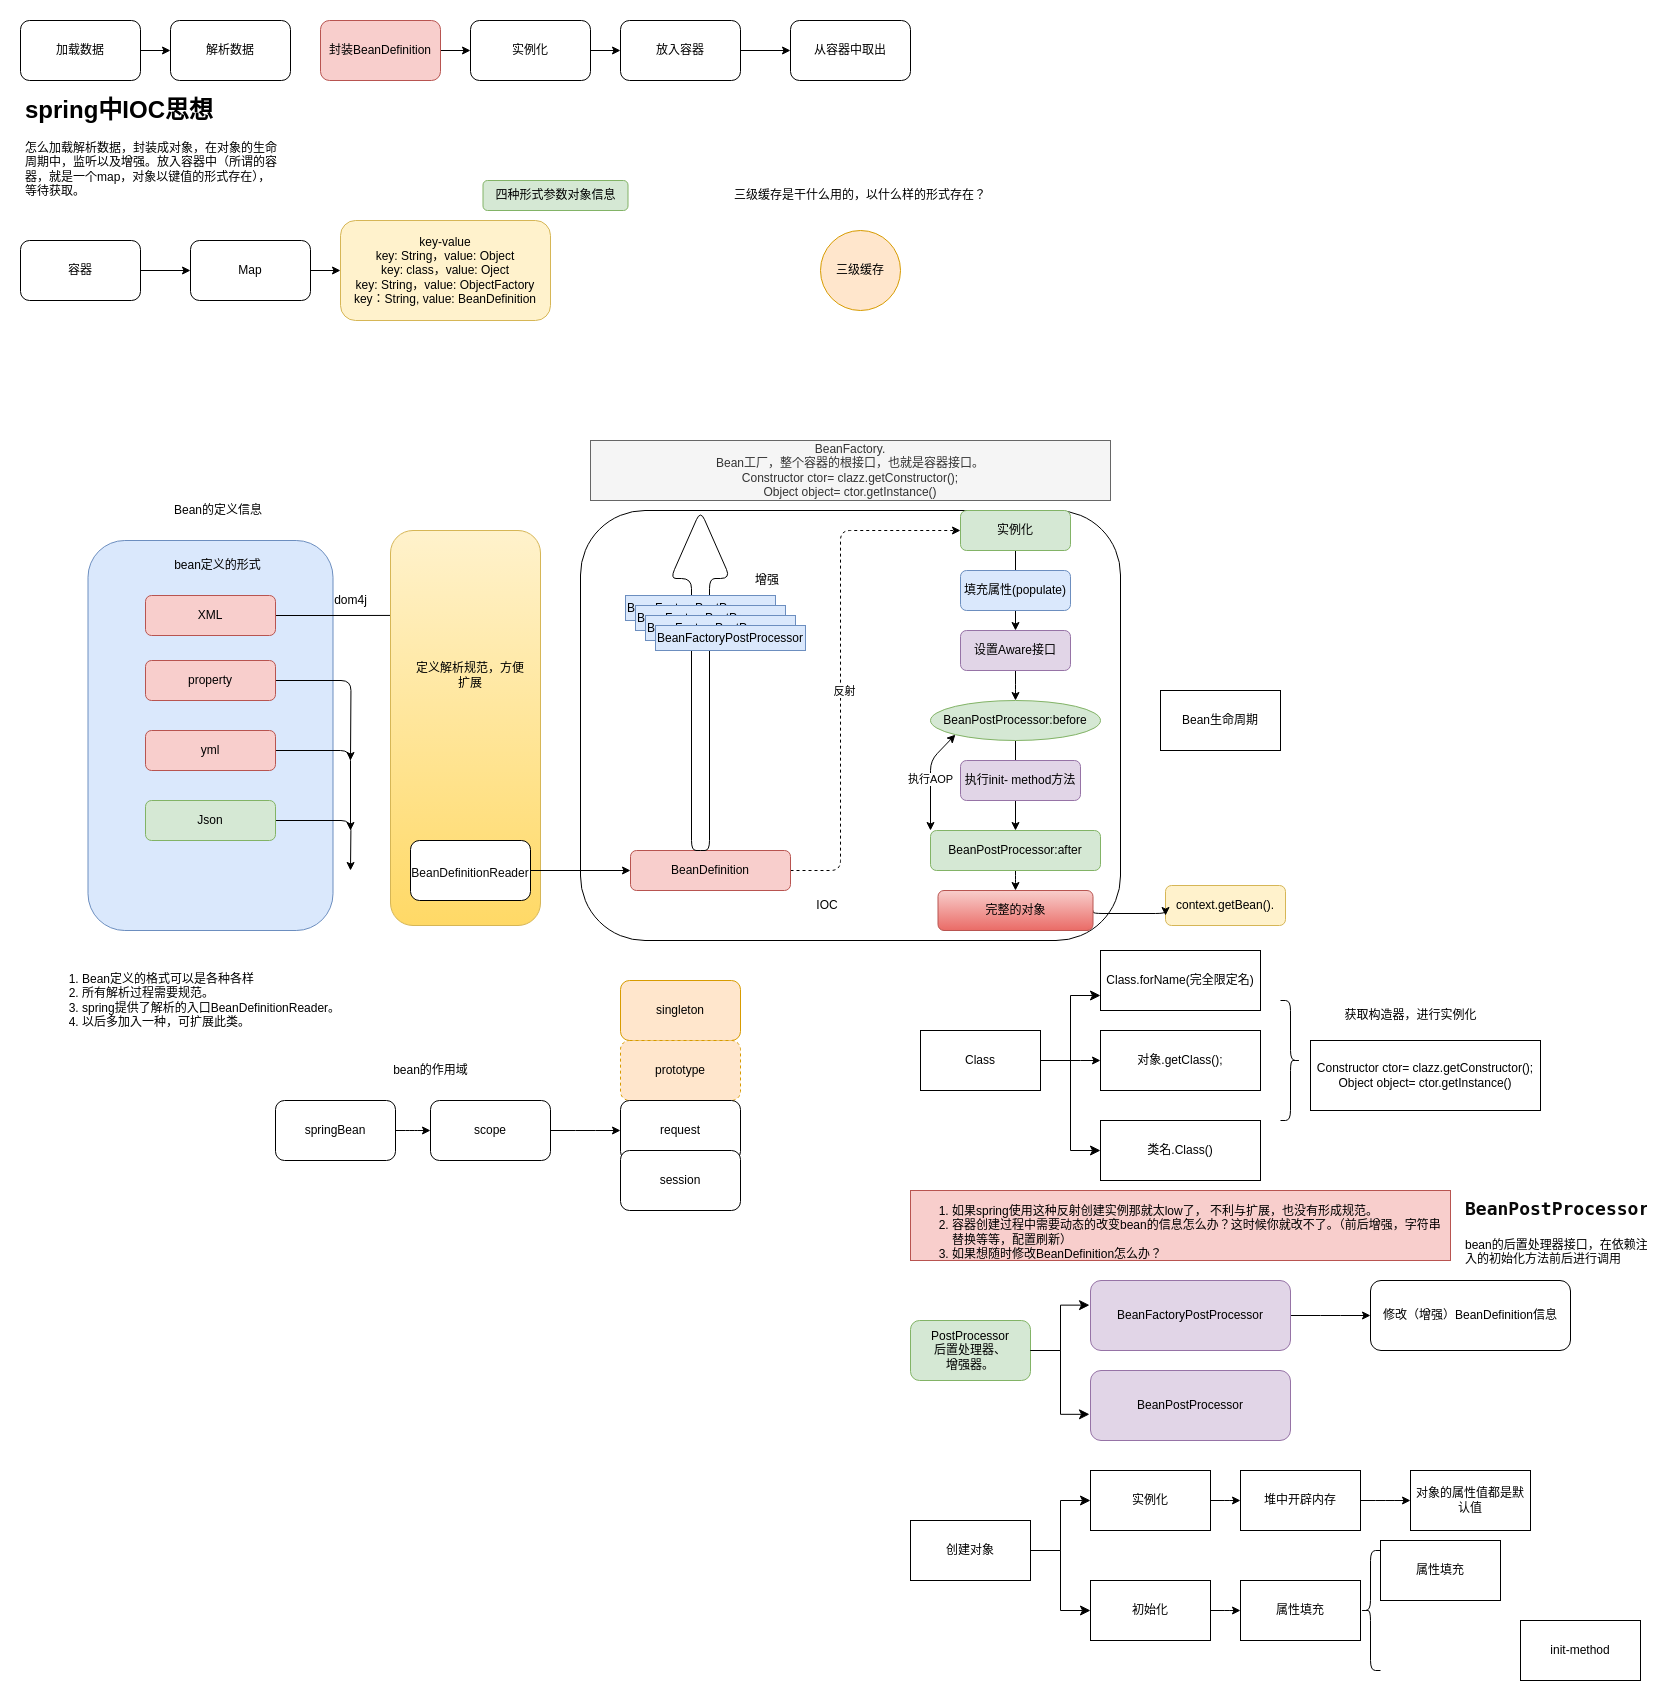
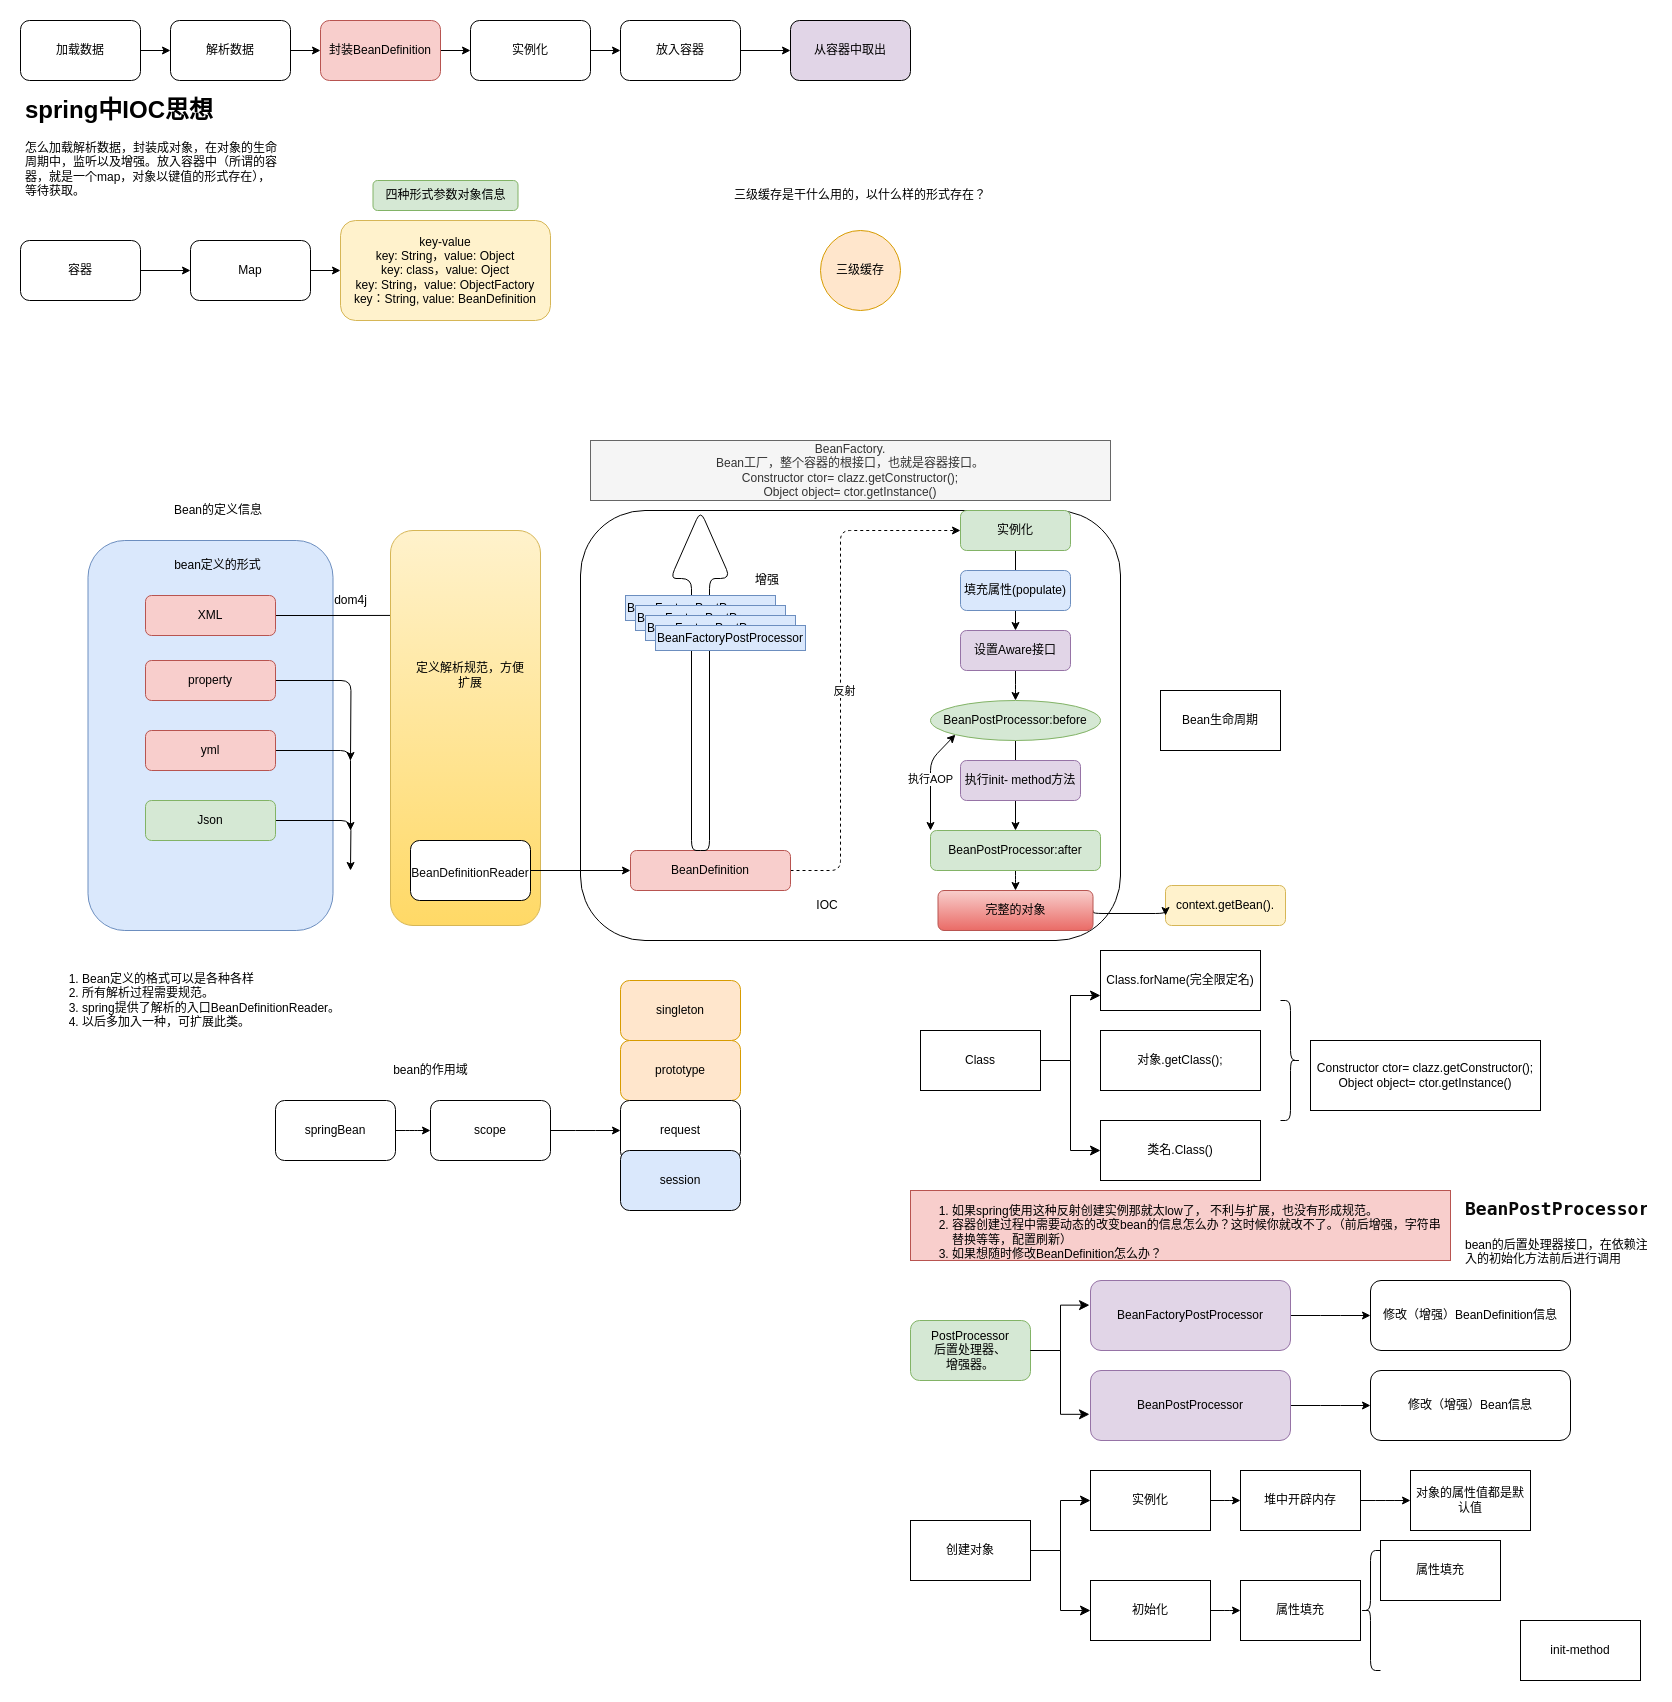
none -> (302, 51)
(851, 51) -> (851, 51)
(556, 196) -> (446, 196)
(1411, 1016) -> none
(1083, 1061) -> none
(681, 1071) -> (681, 1071)
(681, 1181) -> (681, 1181)
none -> (1327, 1406)
none -> (1471, 1406)
